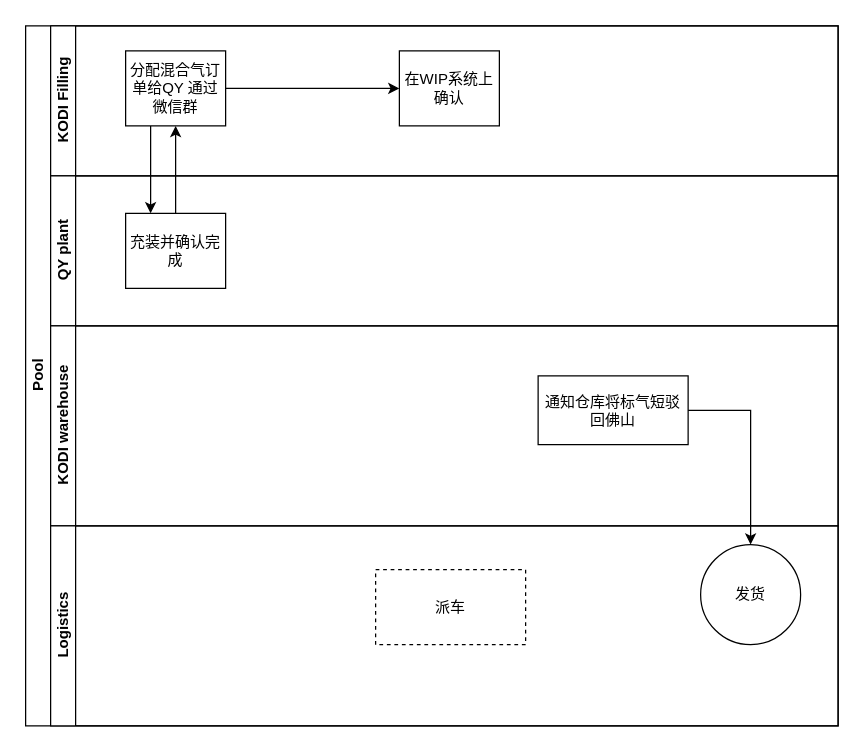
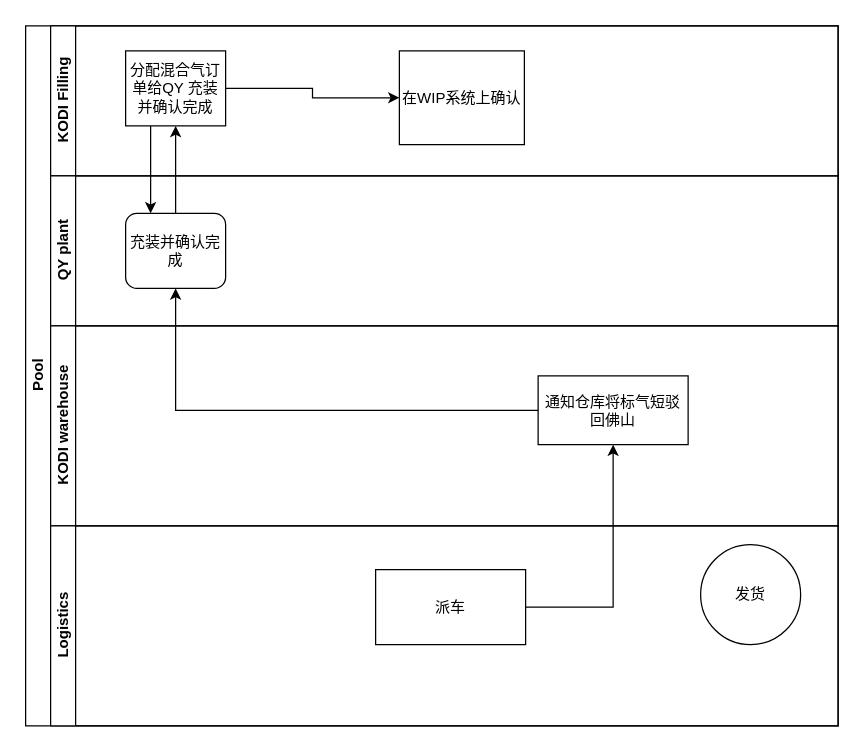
(176, 88) -> (176, 88)
(449, 88) -> (462, 98)
(176, 251) -> (176, 251)
(751, 442) -> (301, 410)
none -> (613, 574)
(451, 607) -> (451, 607)
